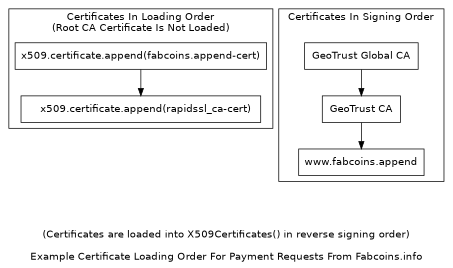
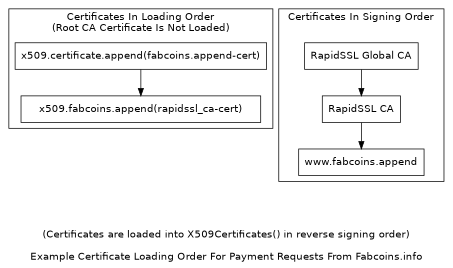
(361, 56) -> (361, 56)
(141, 109) -> (141, 109)
(361, 109) -> (361, 109)
